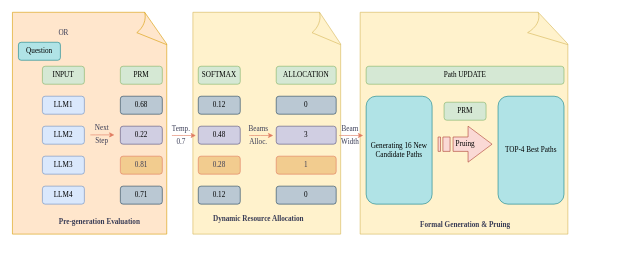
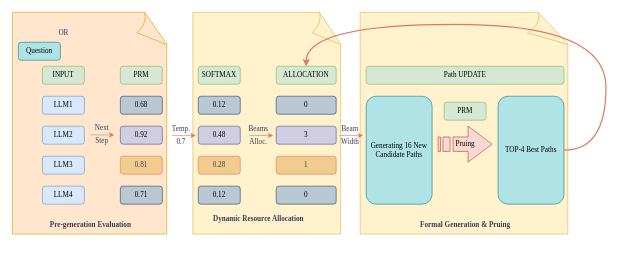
none -> (506, 27)
(141, 135) -> (141, 135)
(99, 222) -> (90, 225)
